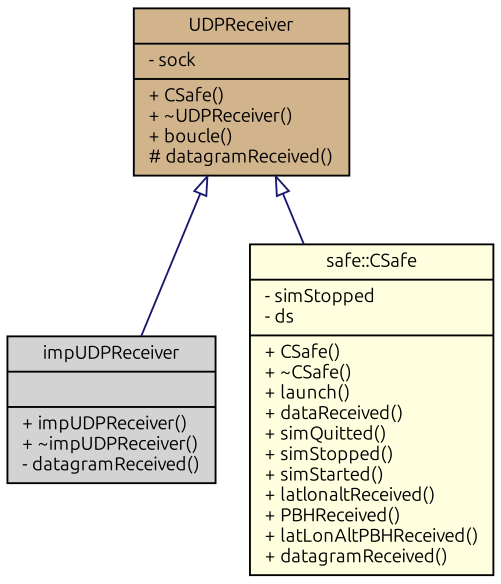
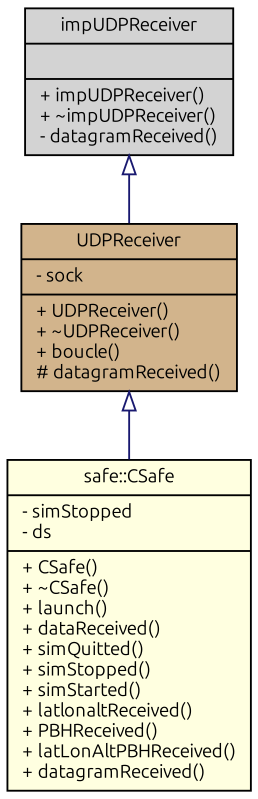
(187, 96) -> (103, 311)
(171, 265) -> (129, 199)
